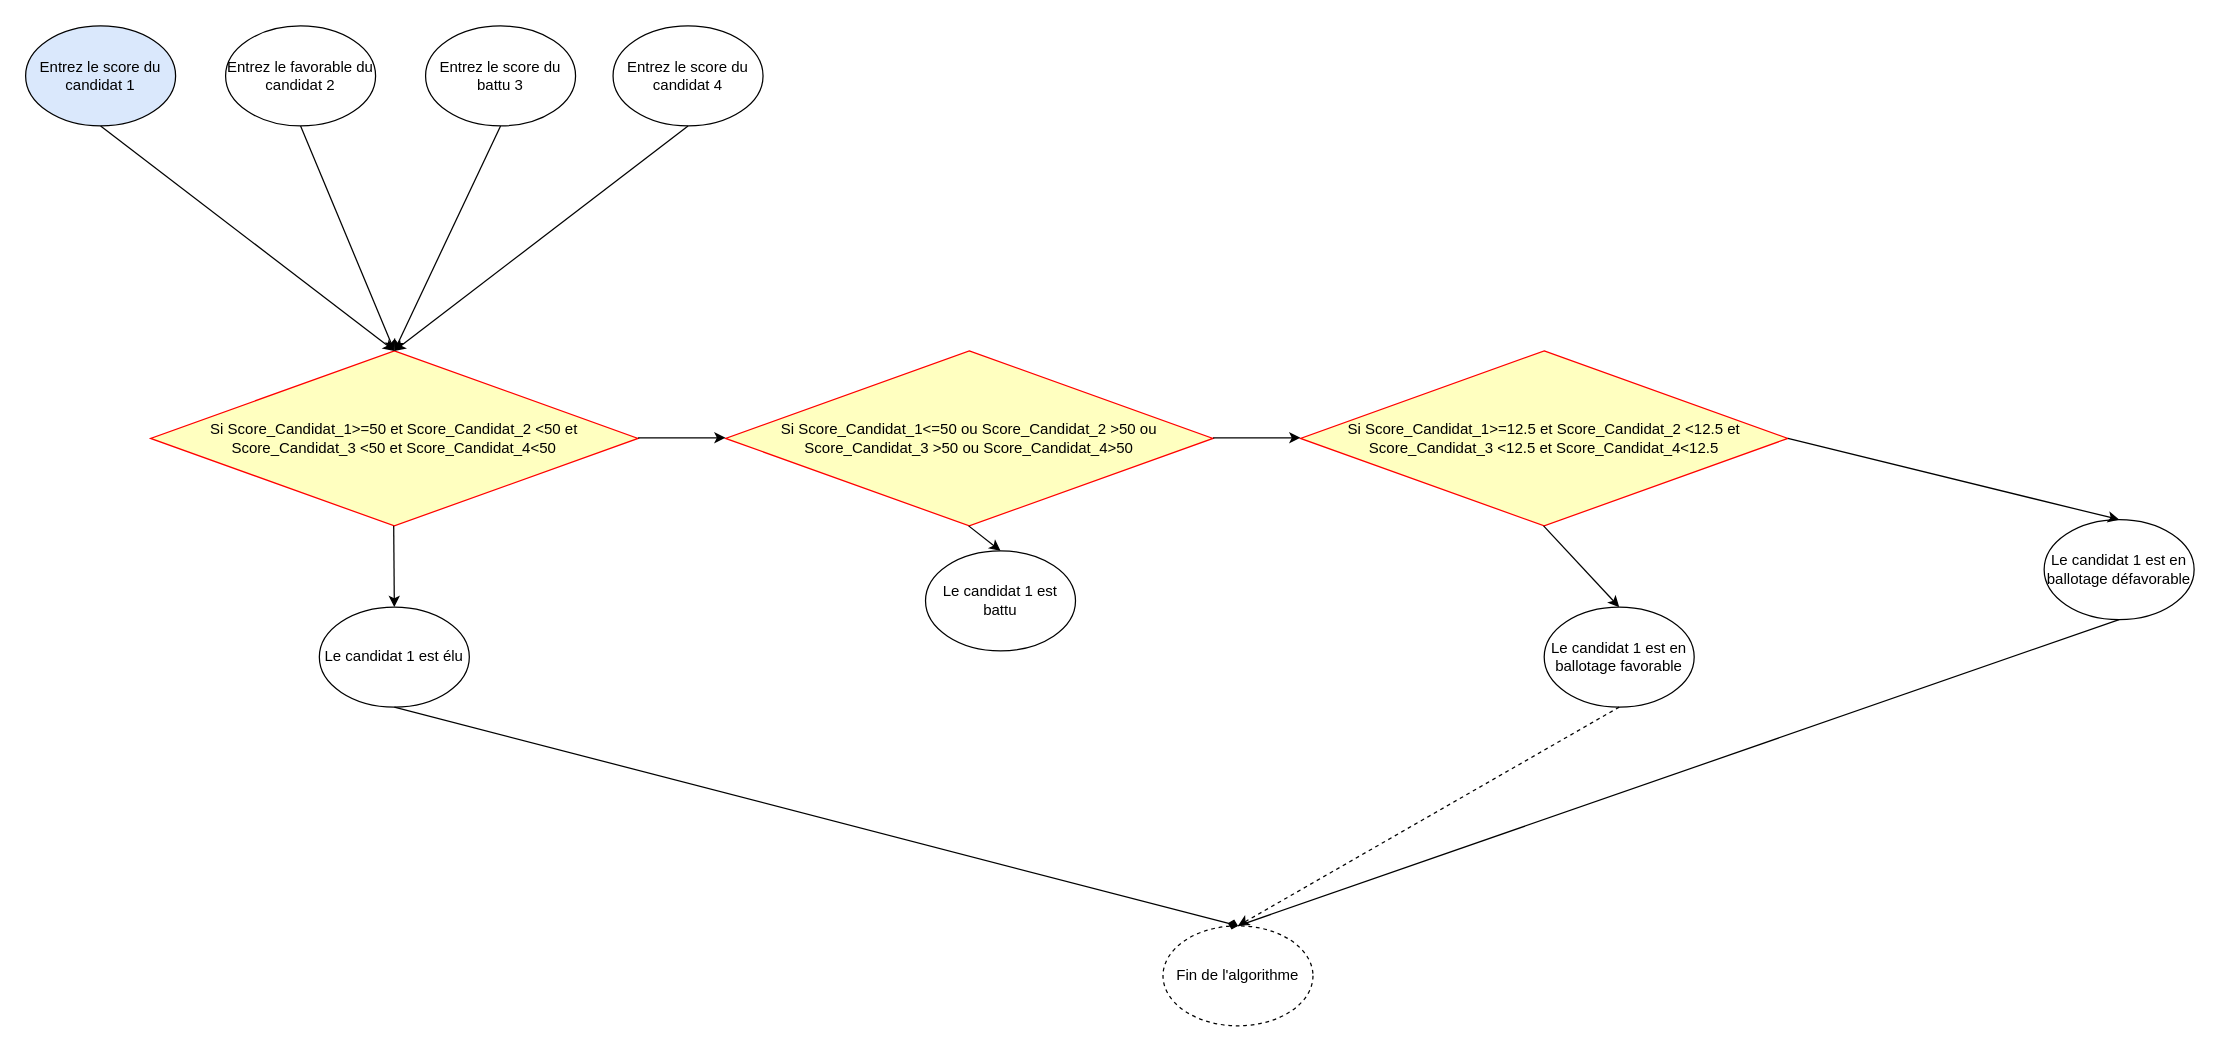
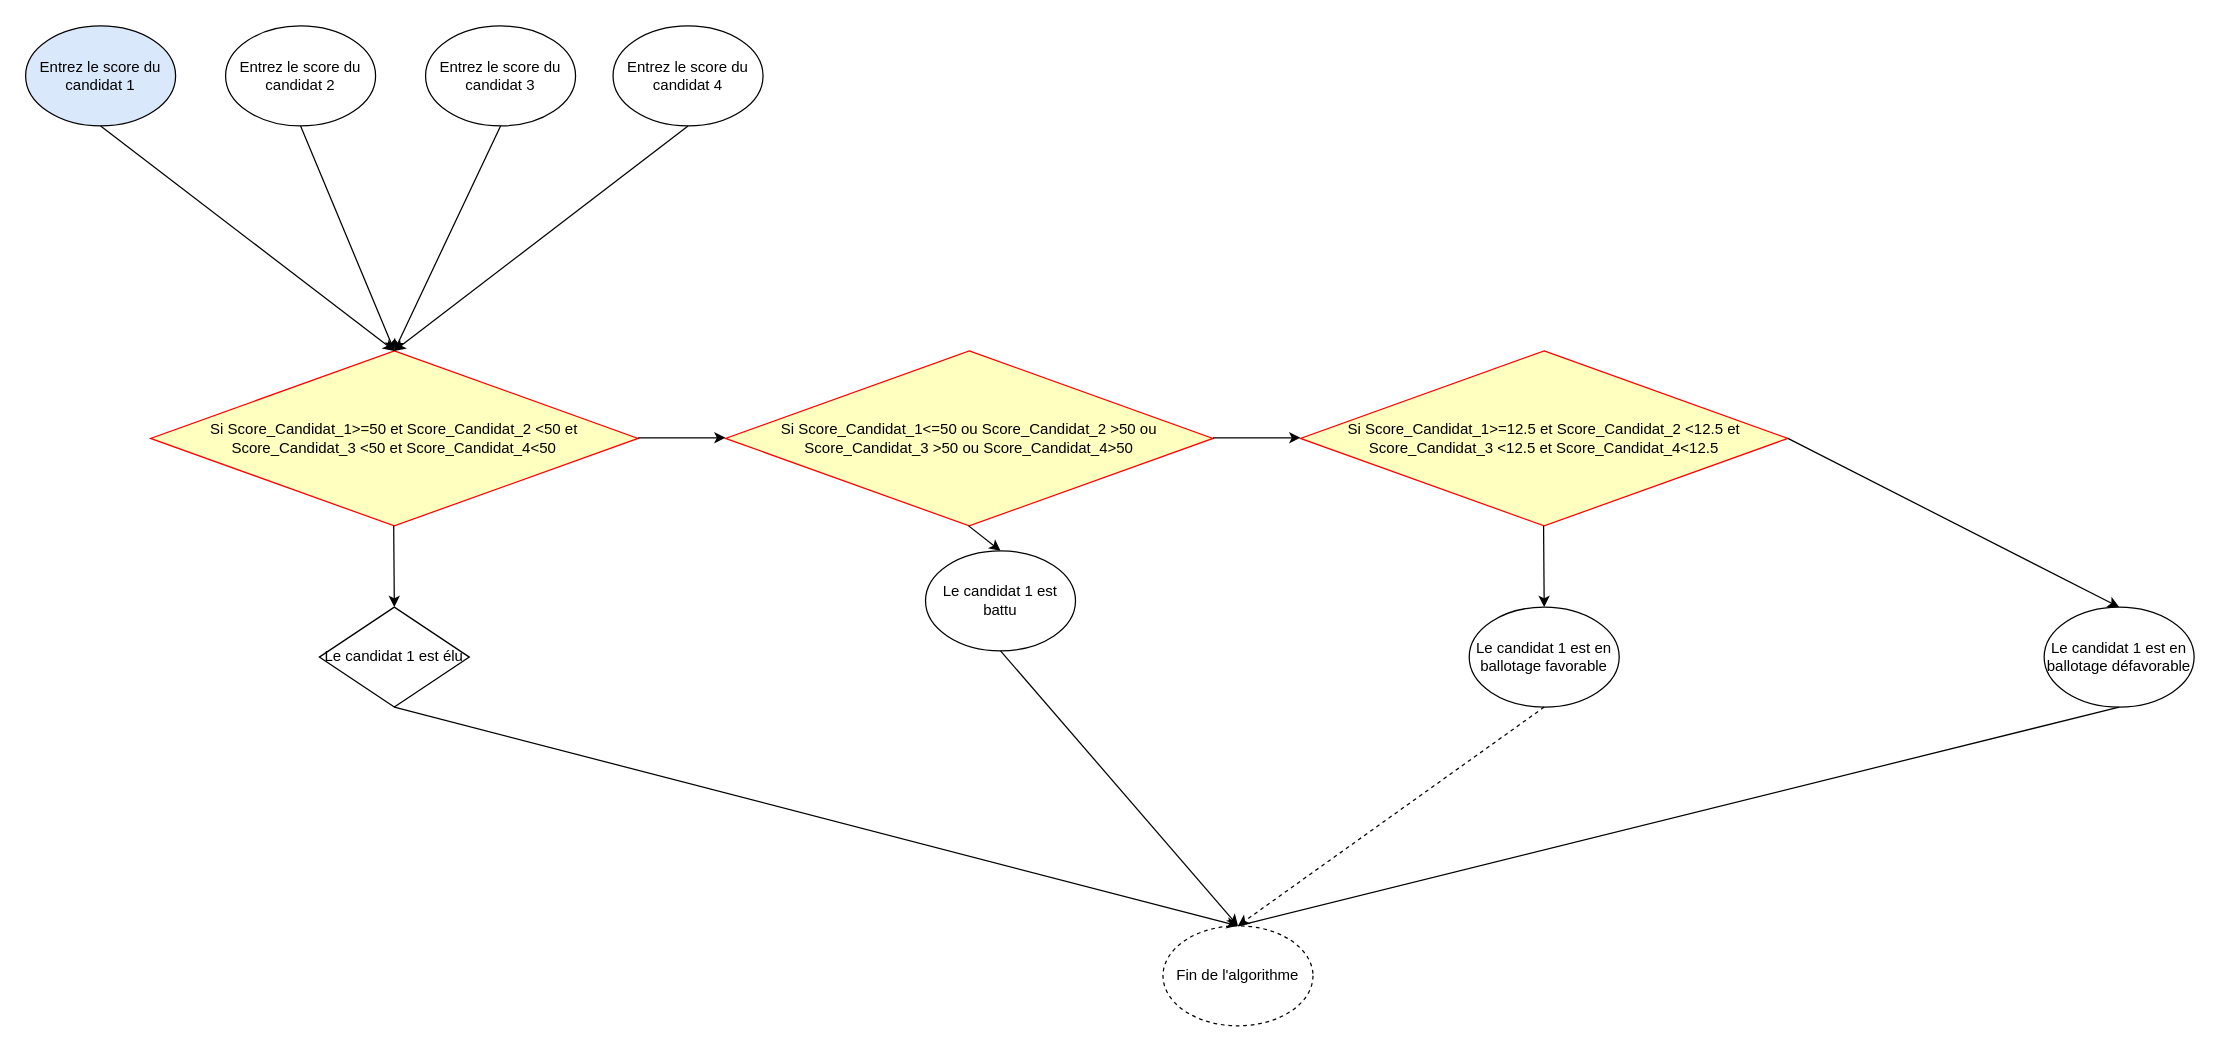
(301, 76) -> (301, 76)
(501, 76) -> (501, 76)
(2119, 569) -> (2119, 657)
(394, 657) -> (394, 657)
(1619, 657) -> (1544, 657)
none -> (1116, 785)
(1227, 923) -> (1228, 923)
